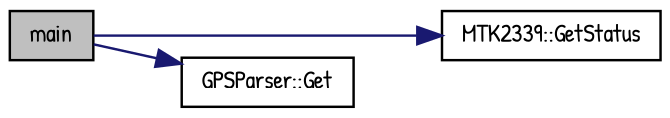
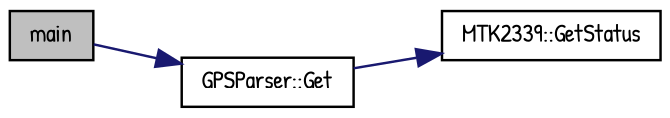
(255, 36) -> (385, 63)
